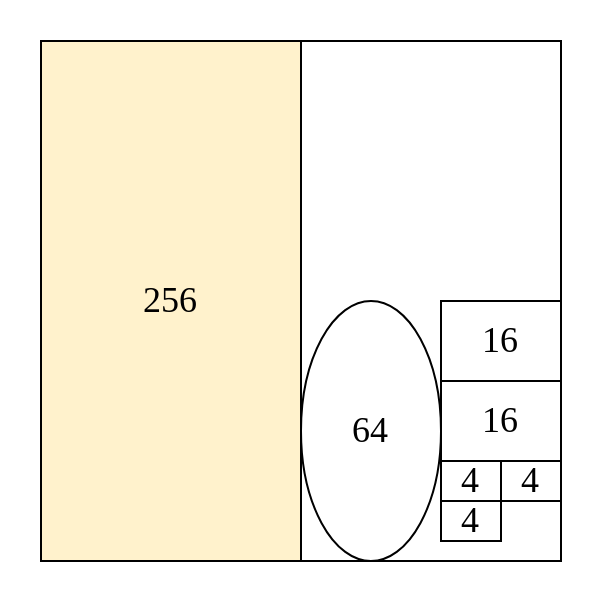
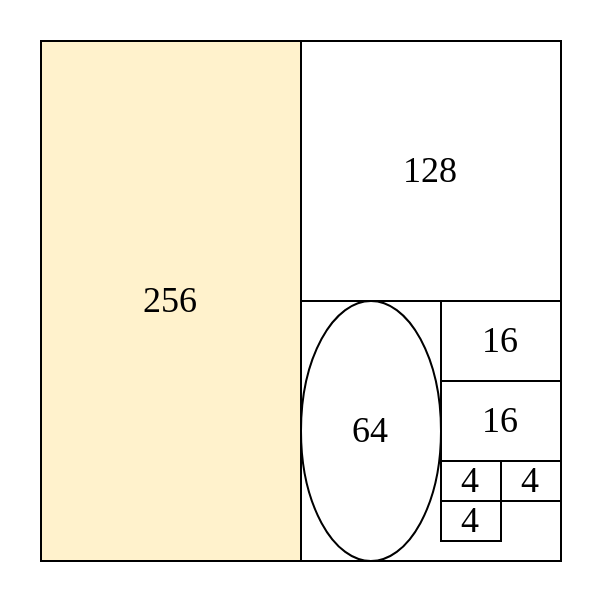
none -> (431, 171)
